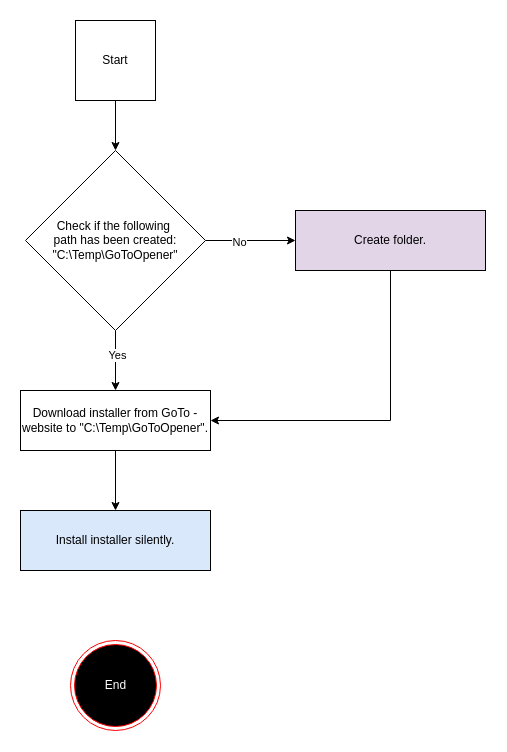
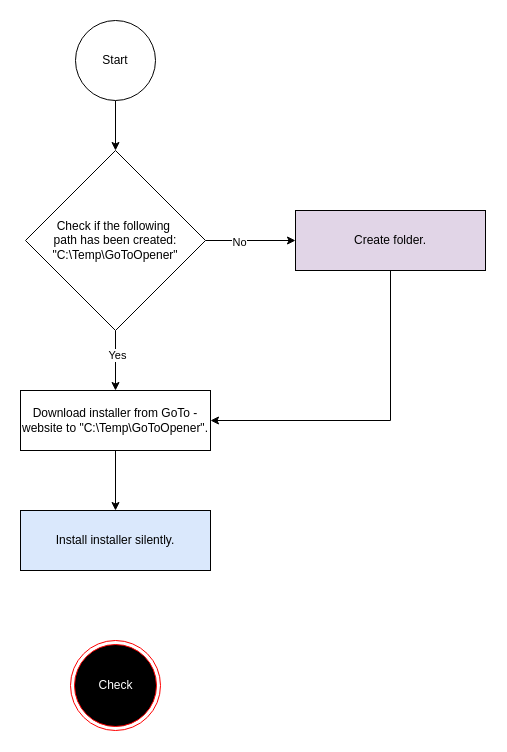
(116, 61) -> (116, 61)
(116, 686) -> (116, 686)
